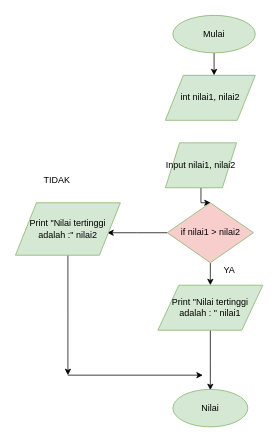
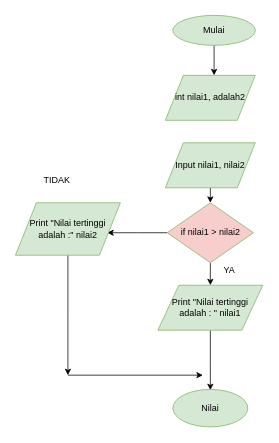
(214, 34) -> (214, 30)
(210, 98) -> (210, 98)
(201, 165) -> (210, 165)
